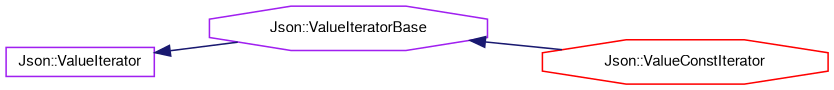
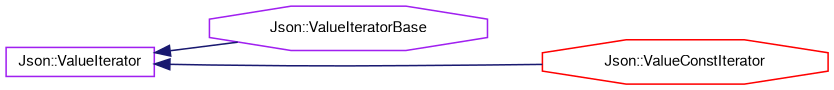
(524, 46) -> (356, 66)
